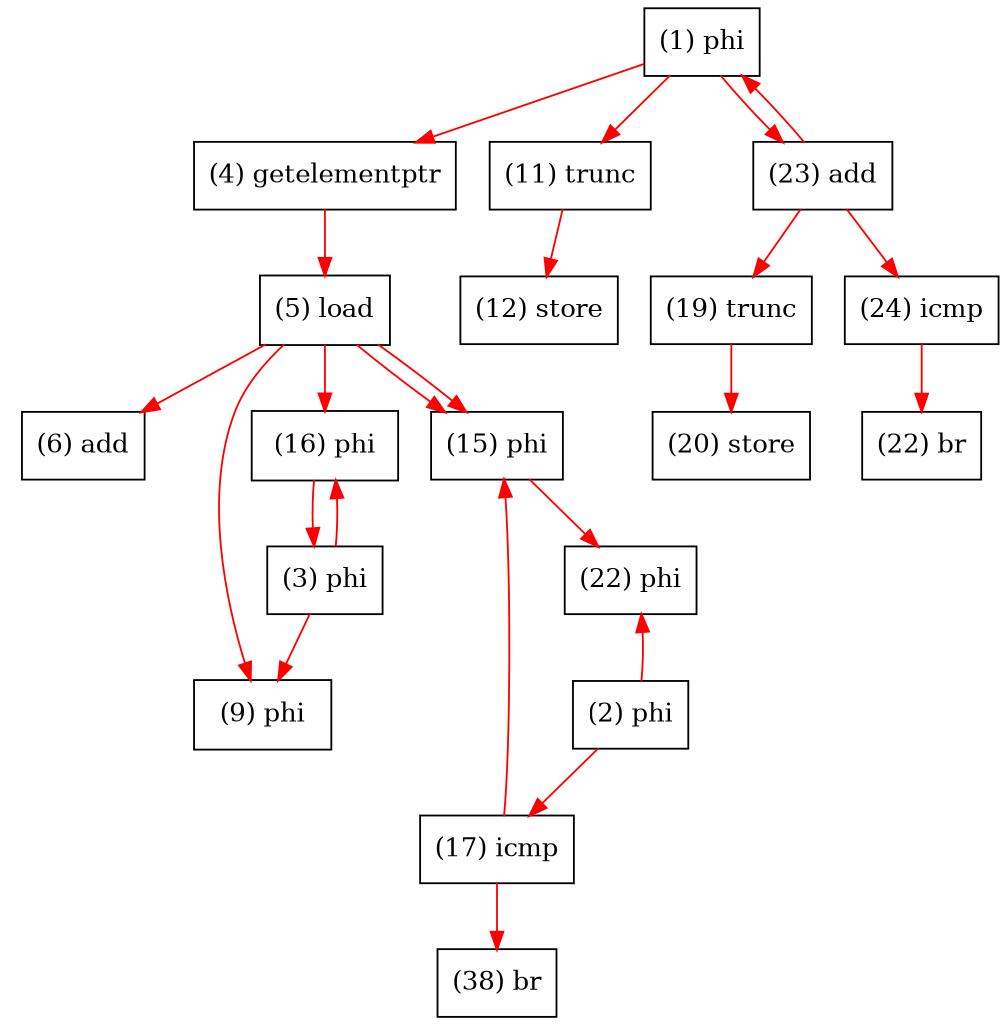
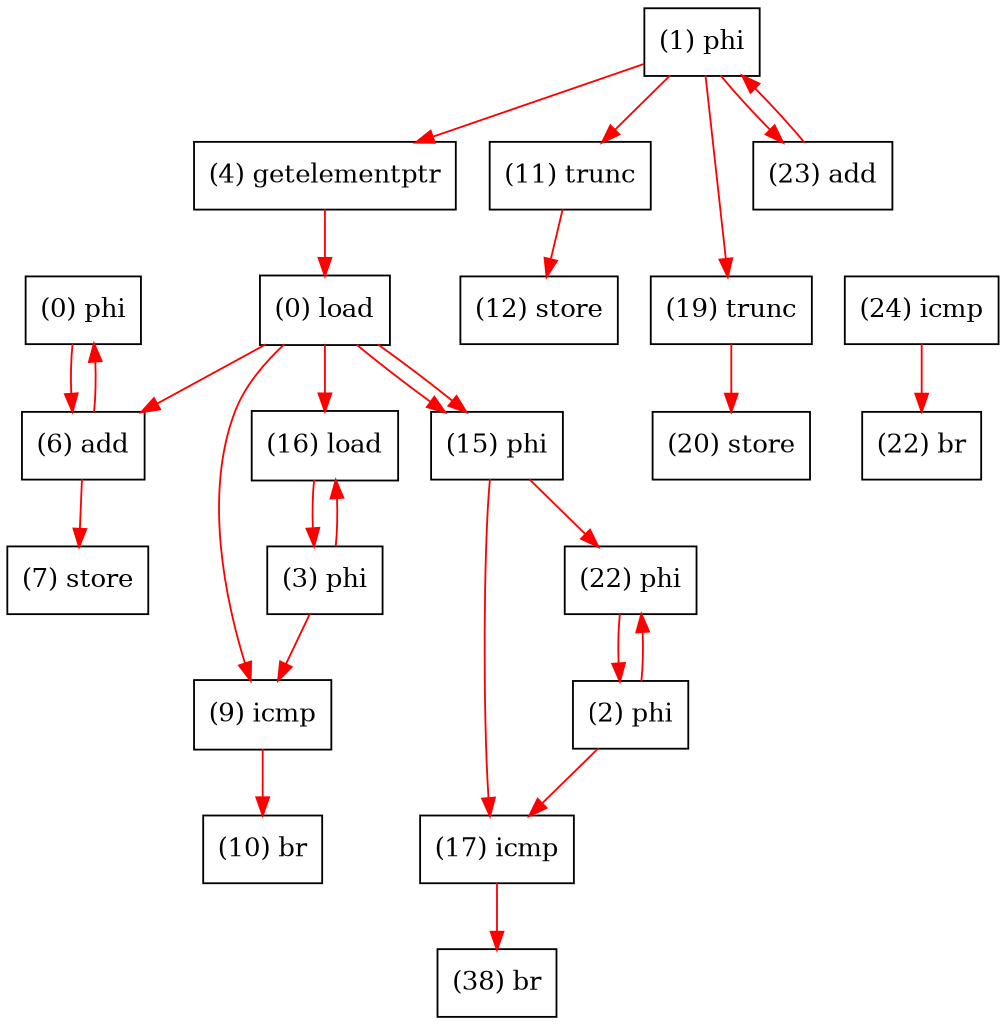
(782, 236) -> (716, 167)
(867, 236) -> none
none -> (83, 310)
(325, 310) -> (325, 310)
(325, 446) -> (325, 446)
none -> (78, 580)
none -> (618, 638)
(509, 657) -> (485, 638)
(263, 715) -> (263, 715)
none -> (263, 849)
